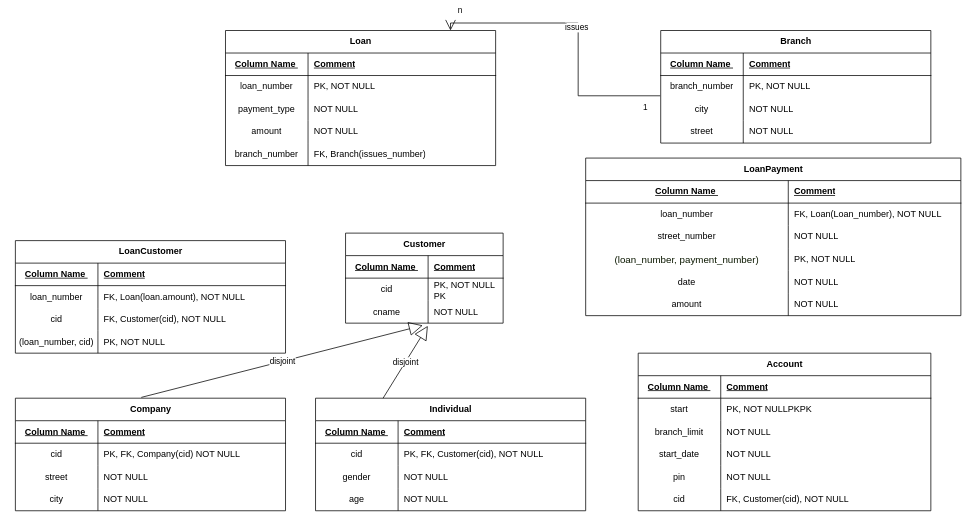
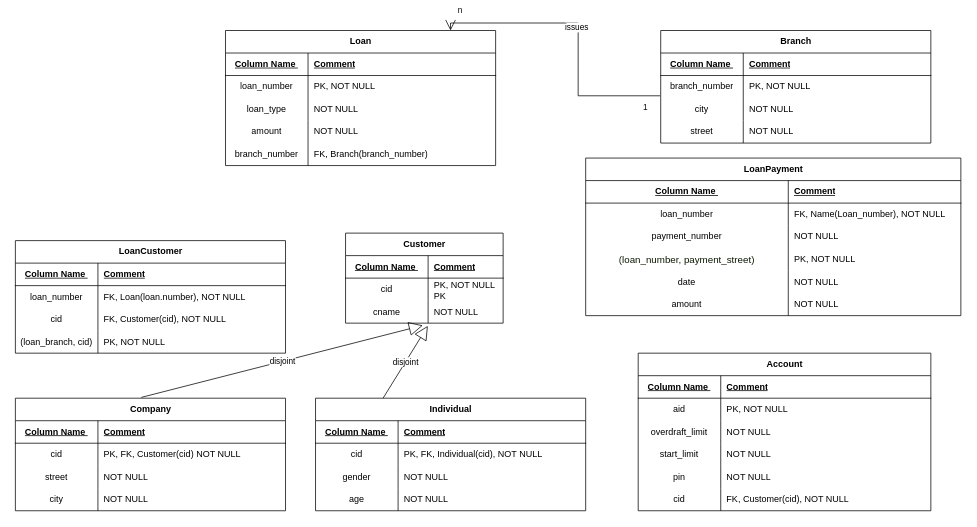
(267, 109) -> (267, 109)
(373, 154) -> (375, 154)
(866, 214) -> (866, 214)
(687, 237) -> (687, 237)
(687, 259) -> (687, 259)
(174, 297) -> (174, 297)
(57, 342) -> (57, 342)
(679, 409) -> (679, 409)
(765, 409) -> (754, 409)
(679, 432) -> (679, 432)
(170, 454) -> (172, 454)
(474, 454) -> (475, 454)
(679, 454) -> (679, 454)
